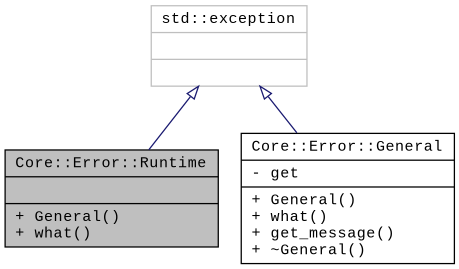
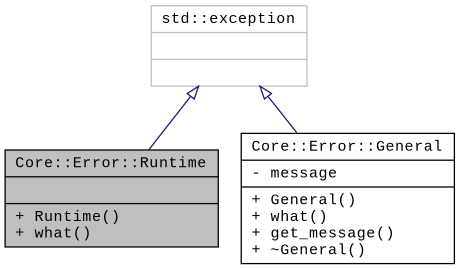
(276, 173) -> (295, 173)
(68, 216) -> (68, 216)
